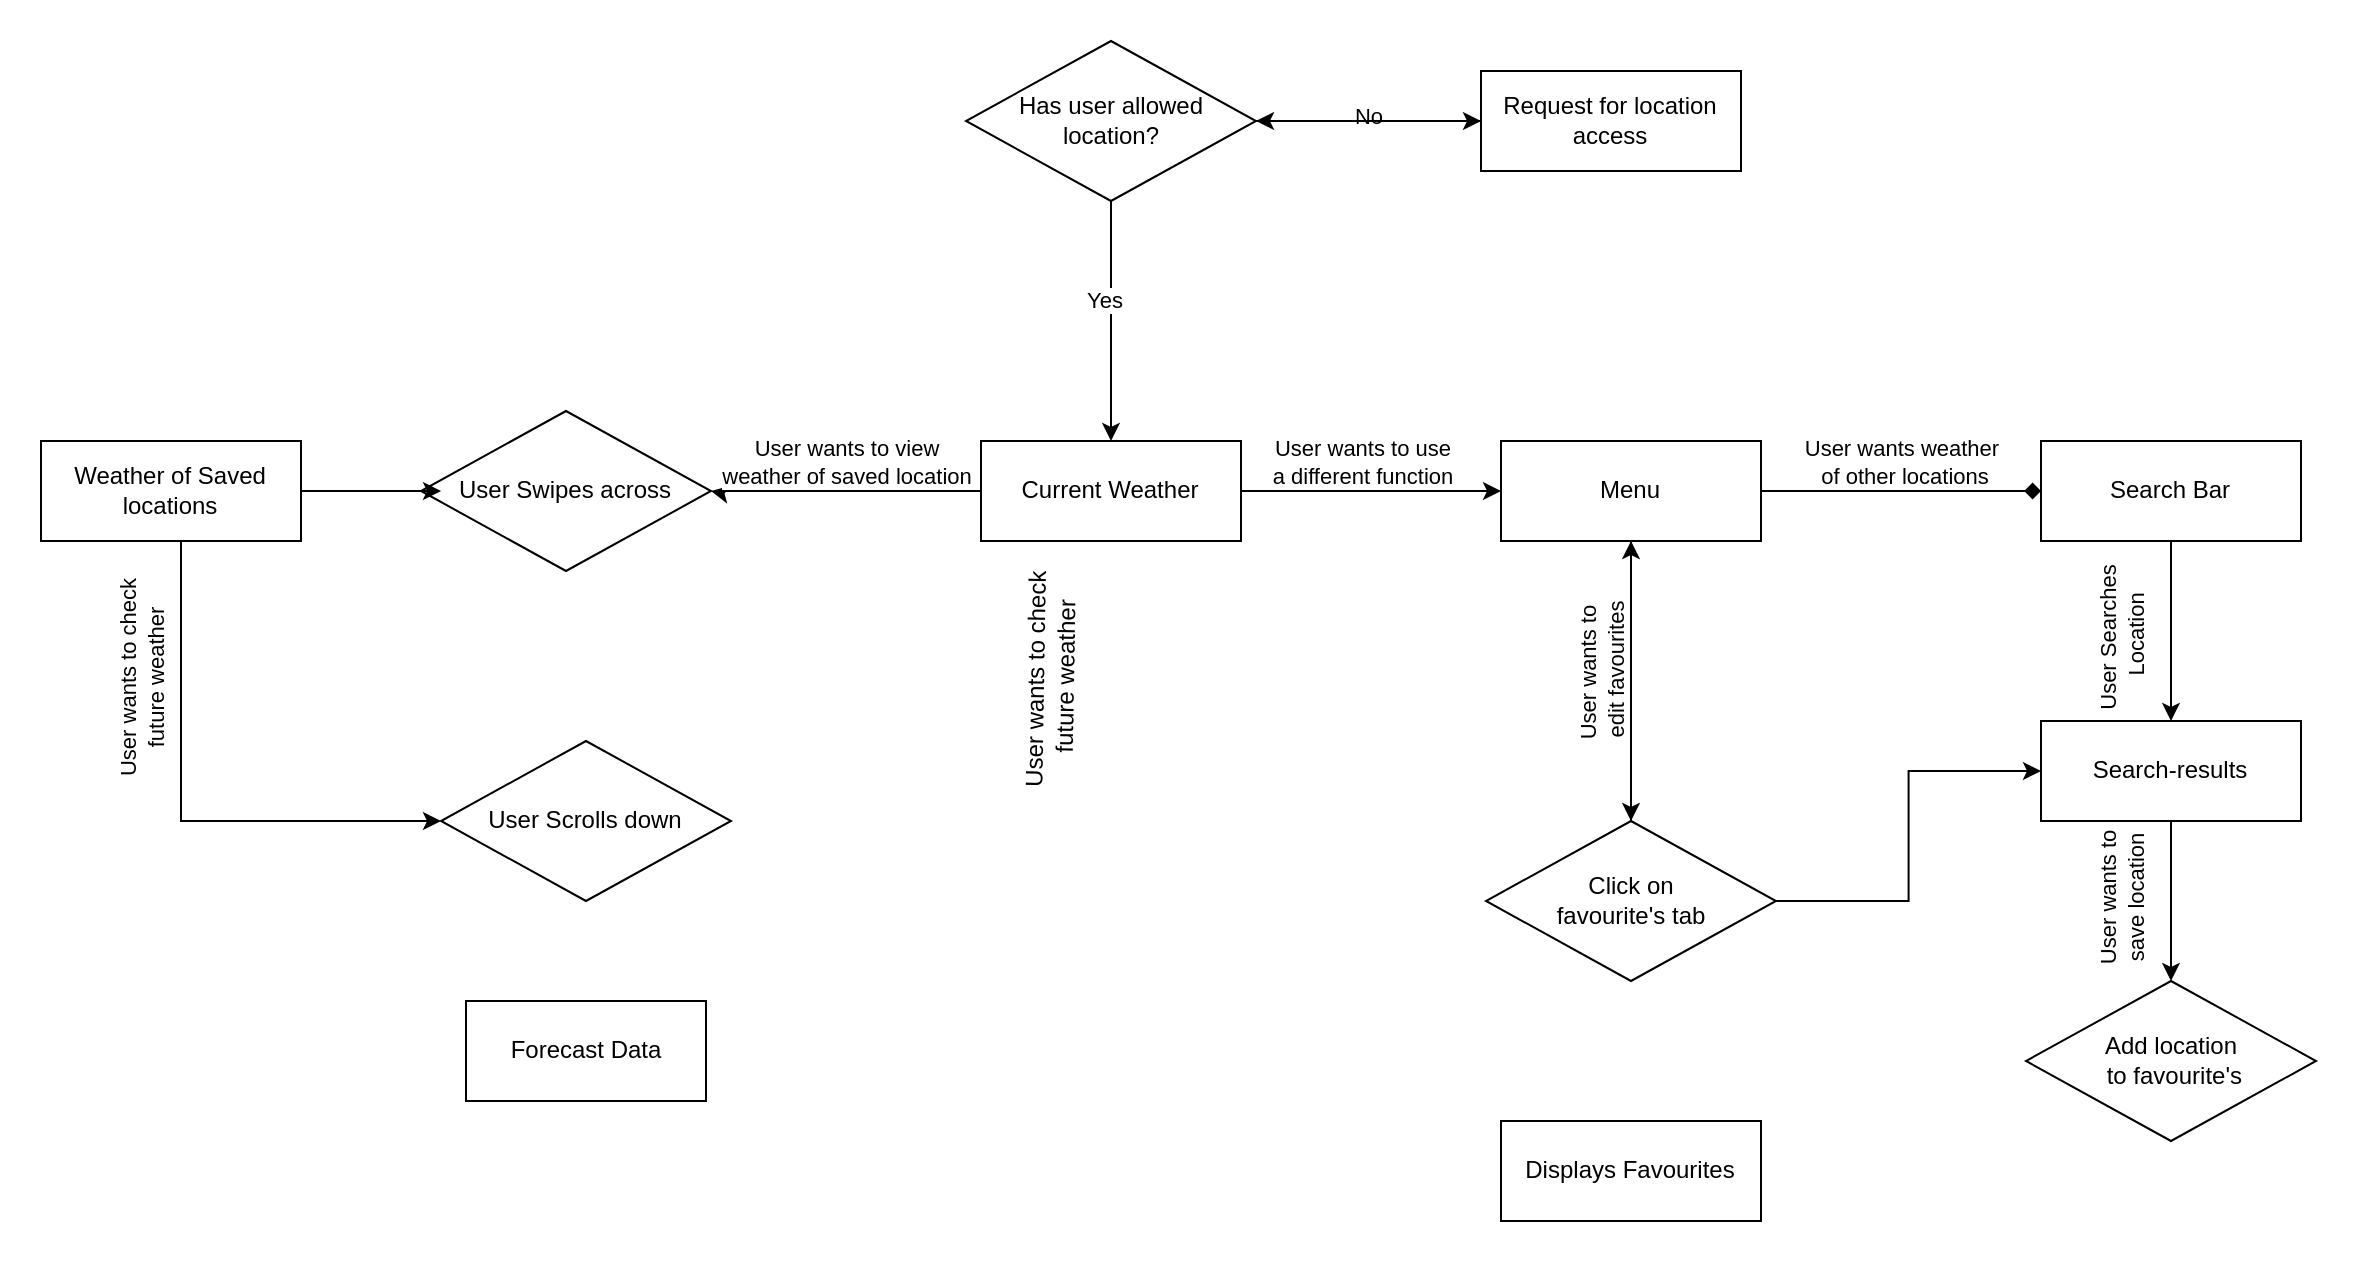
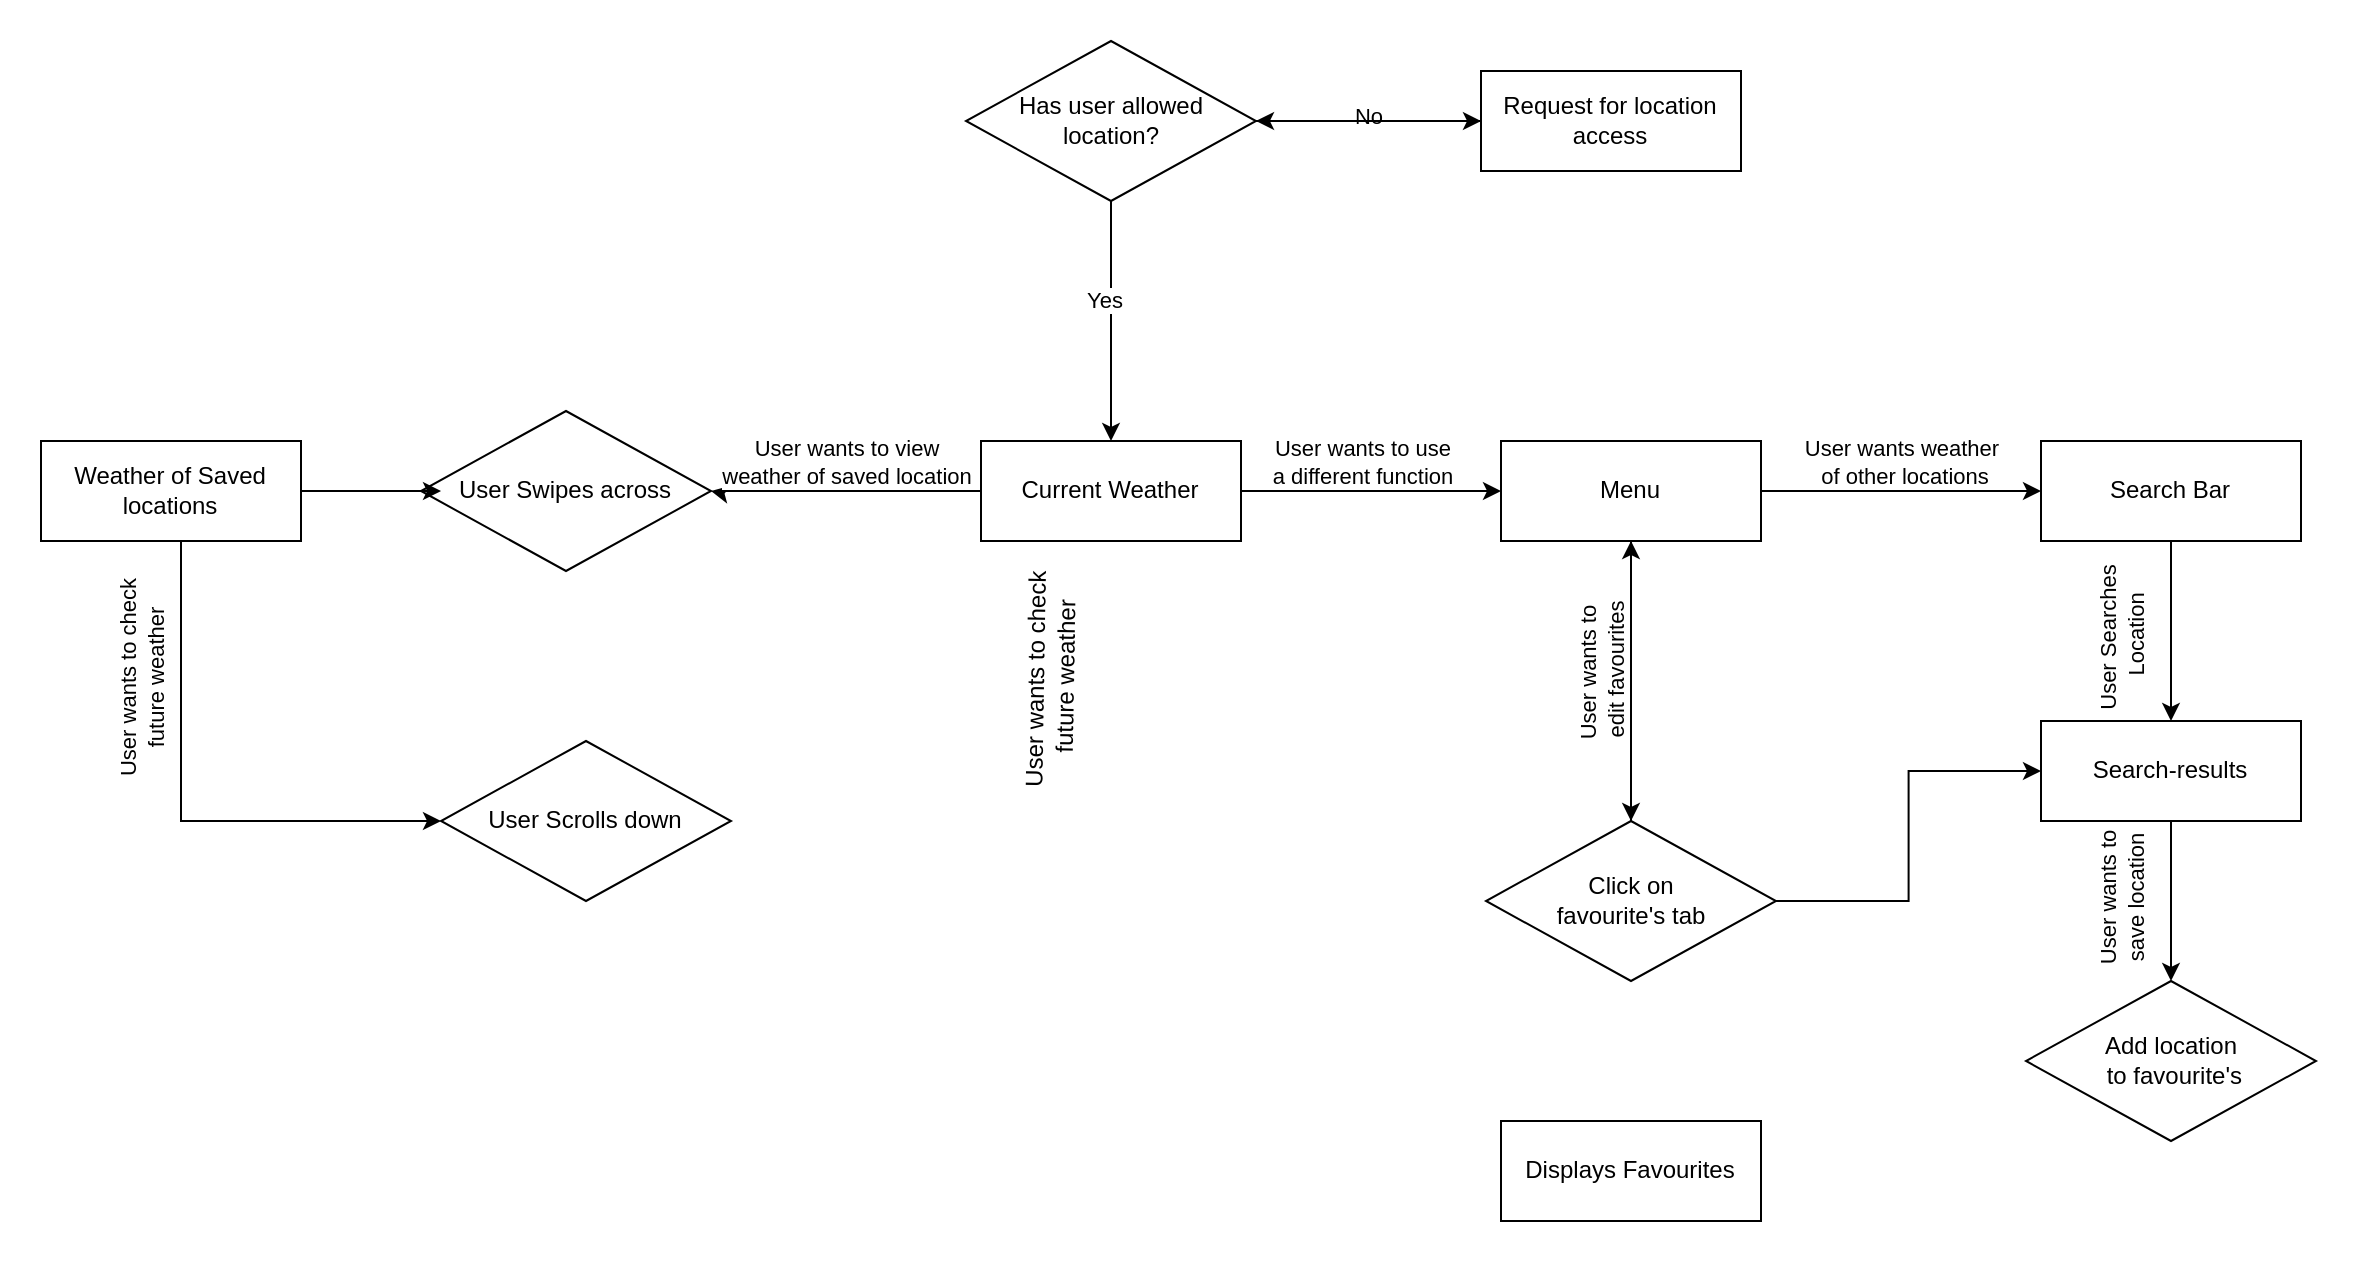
(2024, 491) -> (2025, 491)
(586, 1051) -> none
